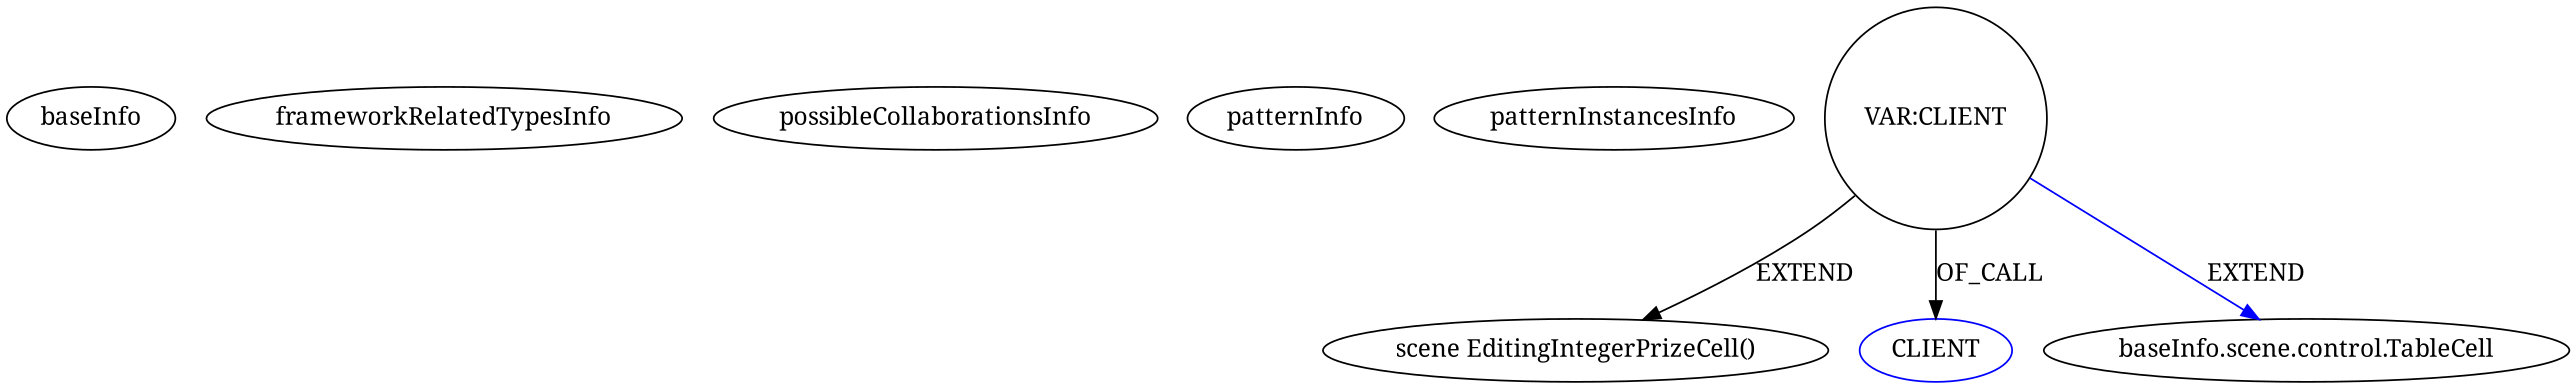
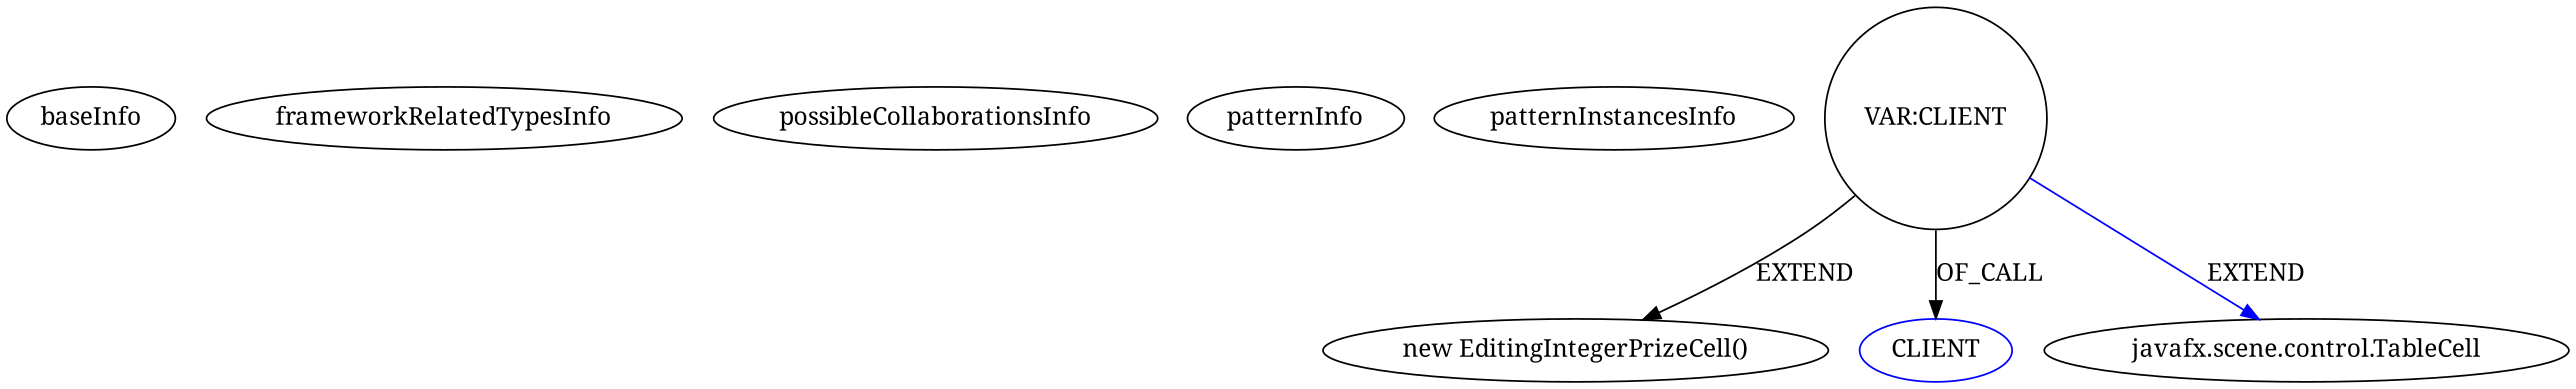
(1576, 350) -> (1576, 350)
(2307, 350) -> (2307, 350)
